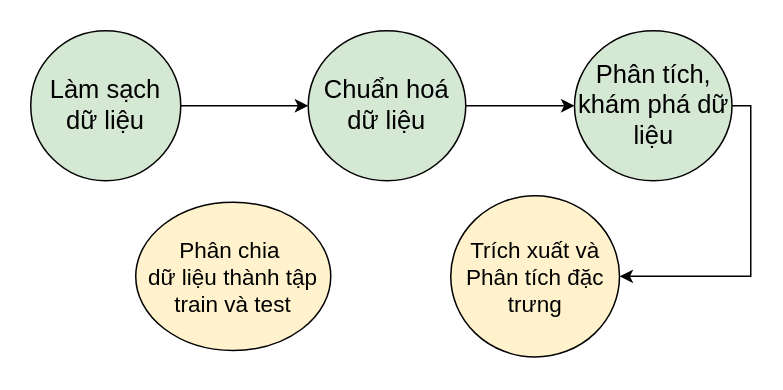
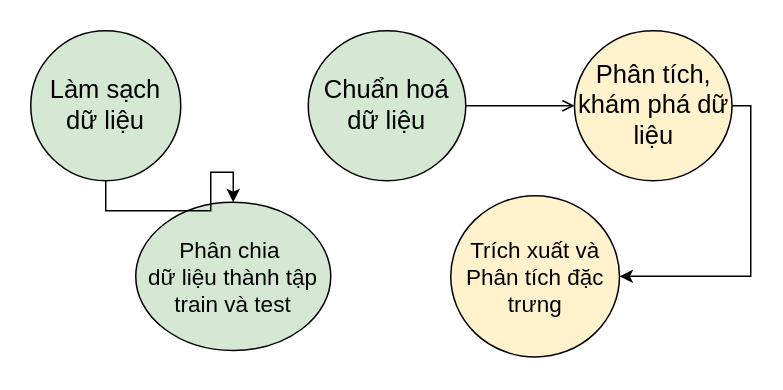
(239, 106) -> (183, 211)
(563, 106) -> (565, 106)
(653, 106) -> (653, 106)
(233, 276) -> (233, 276)
